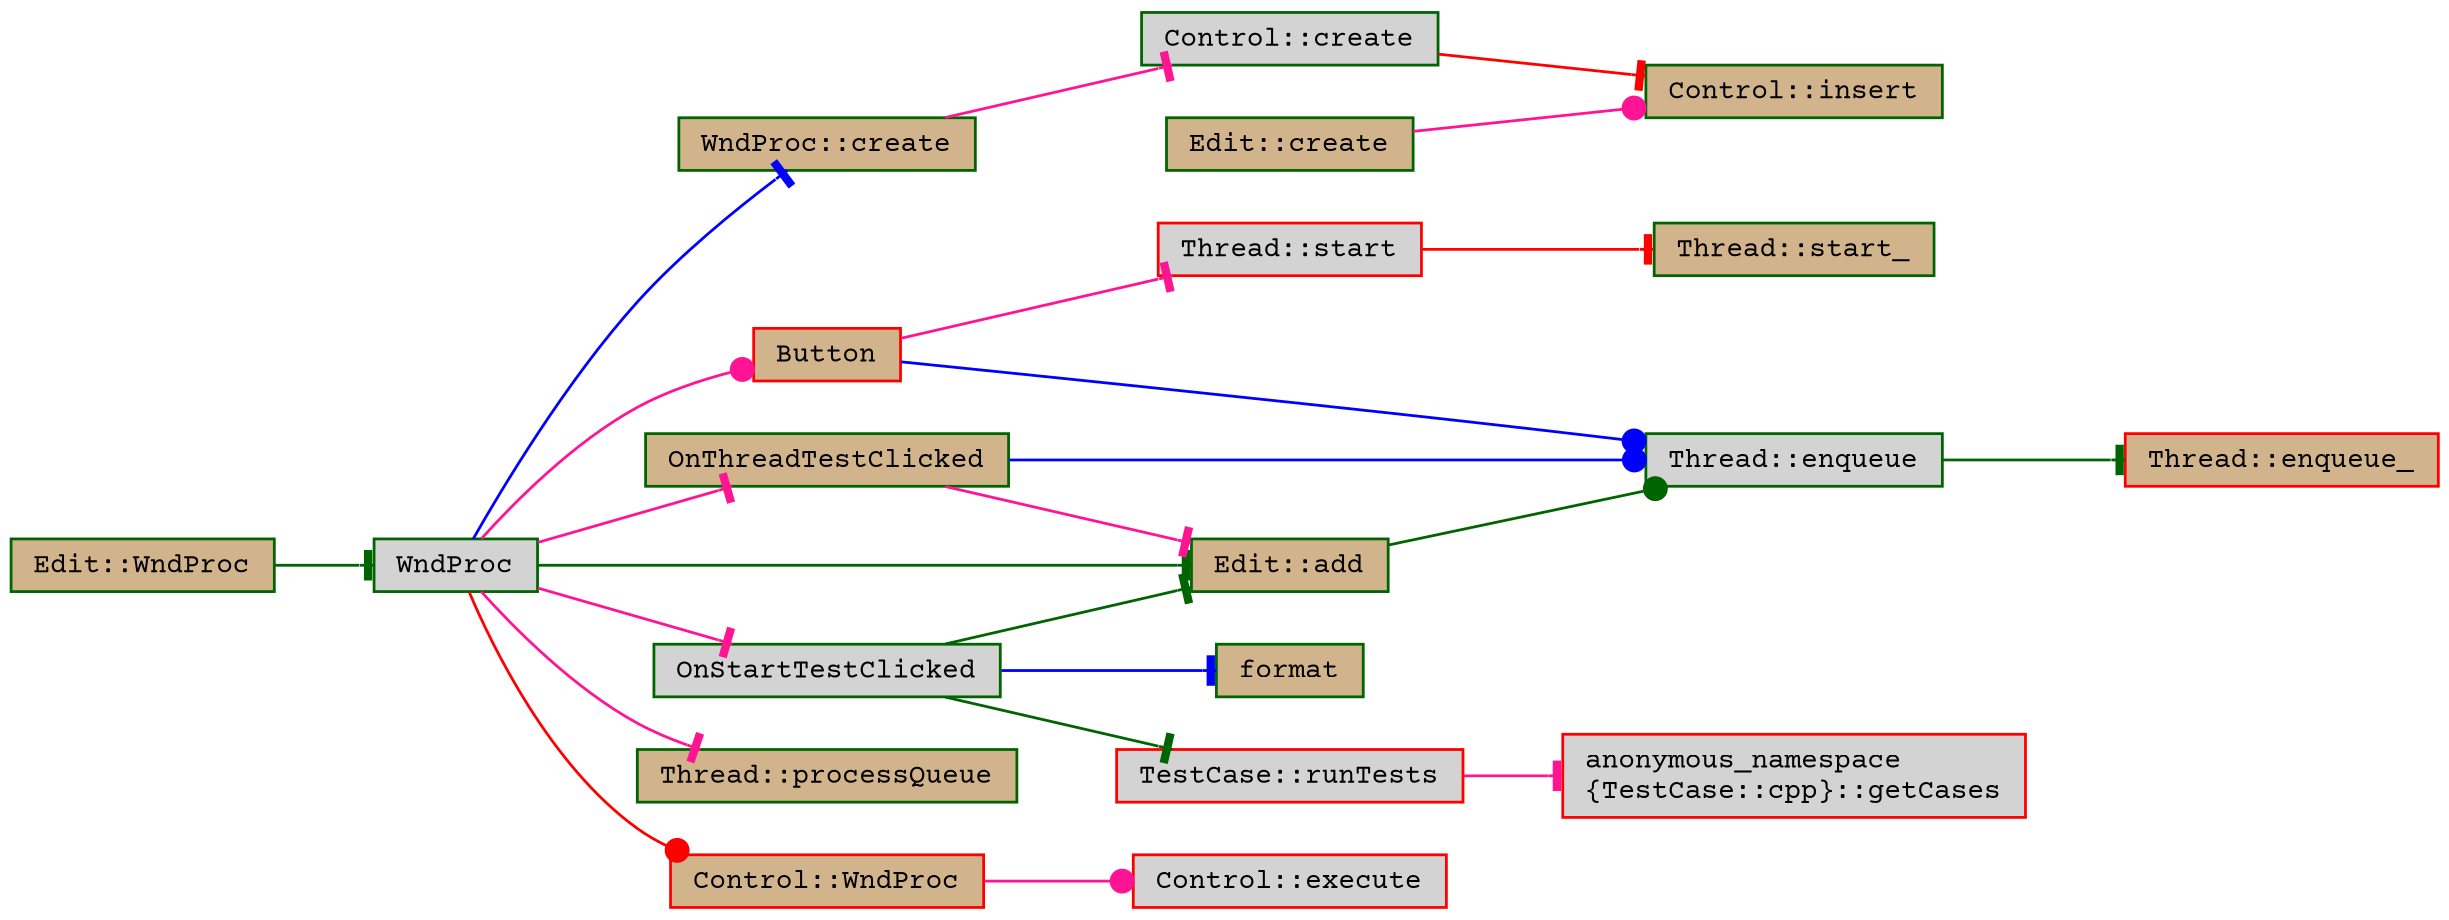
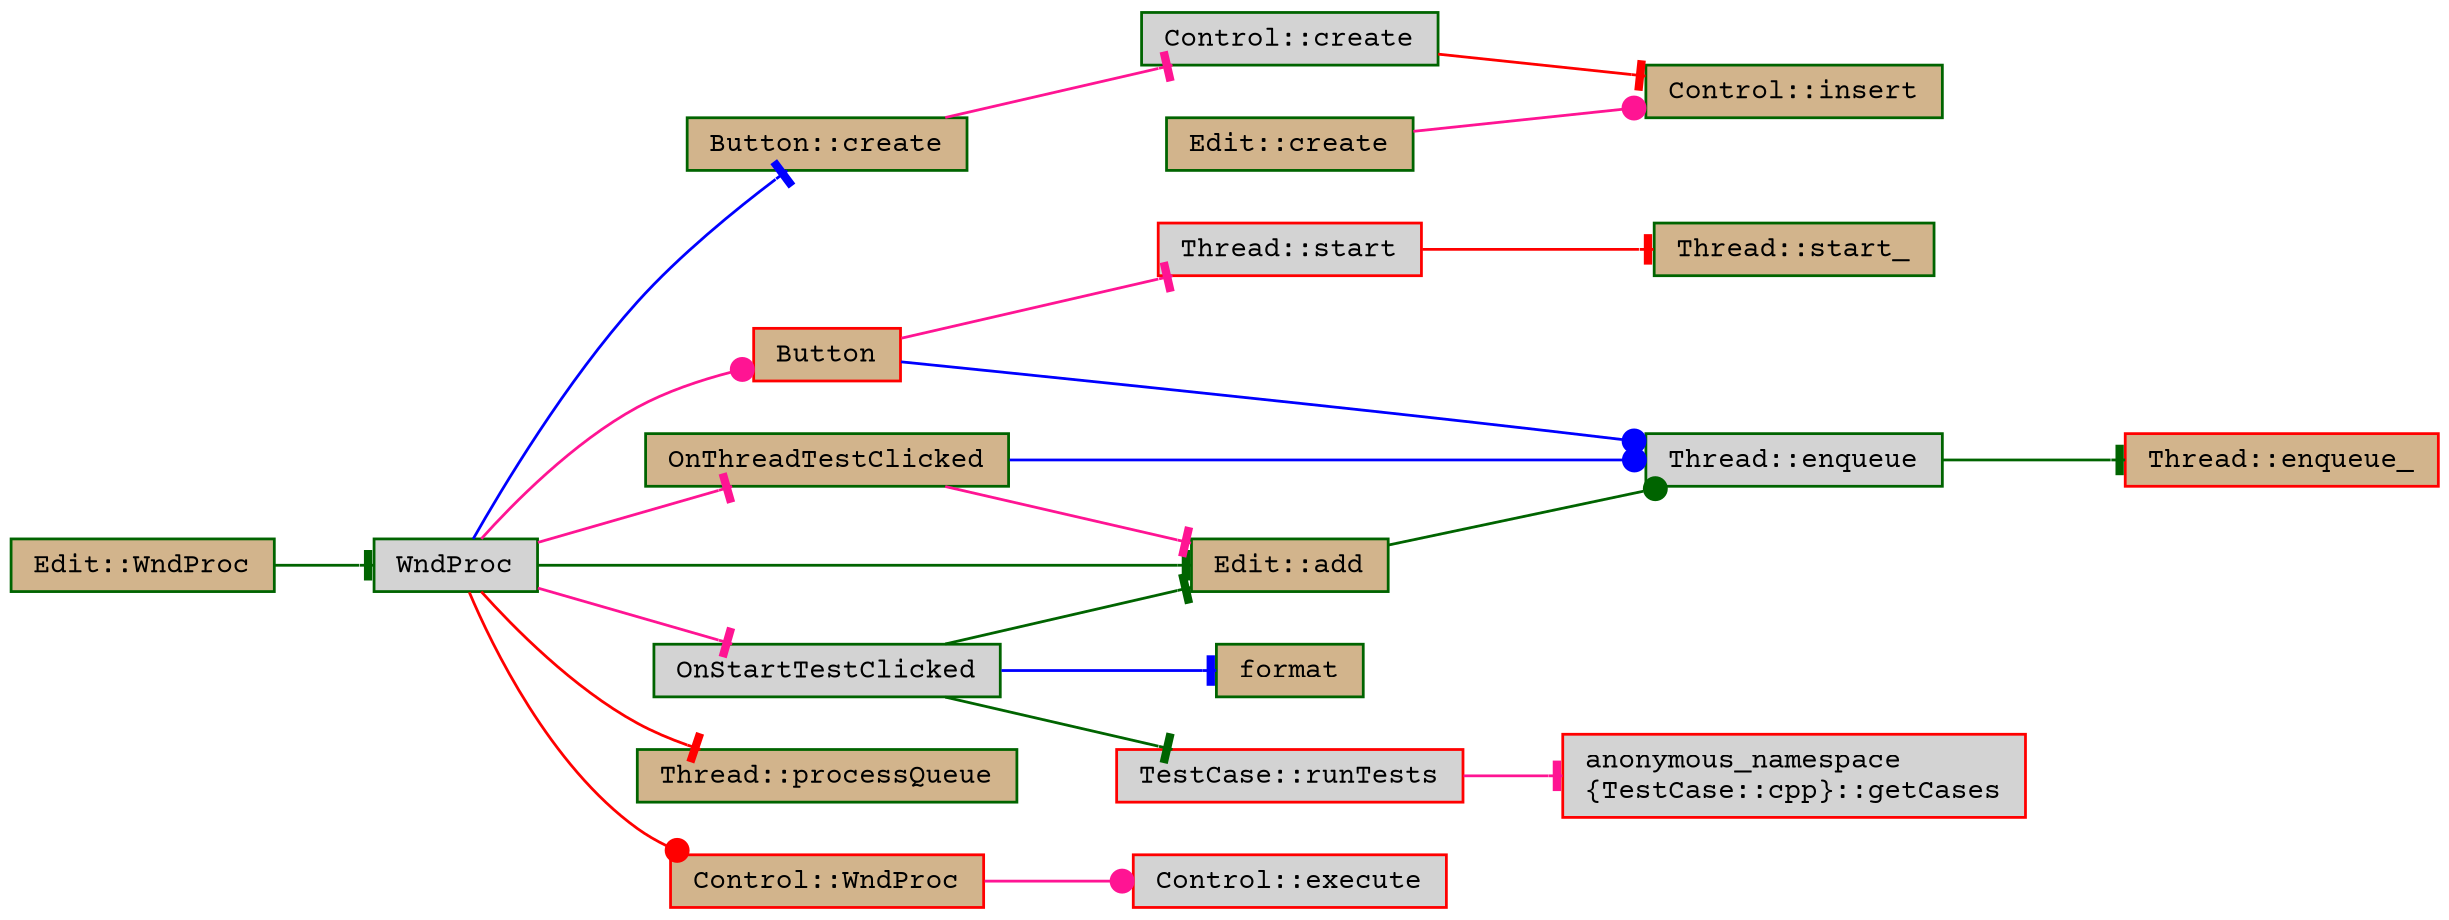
(827, 144) -> (827, 144)
(575, 681) -> (575, 681)
